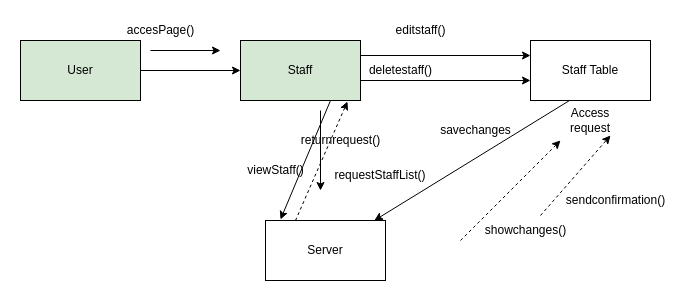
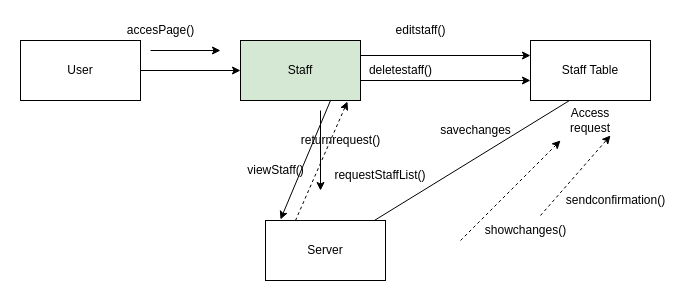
(81, 71) -> (81, 71)
(381, 216) -> (379, 218)
